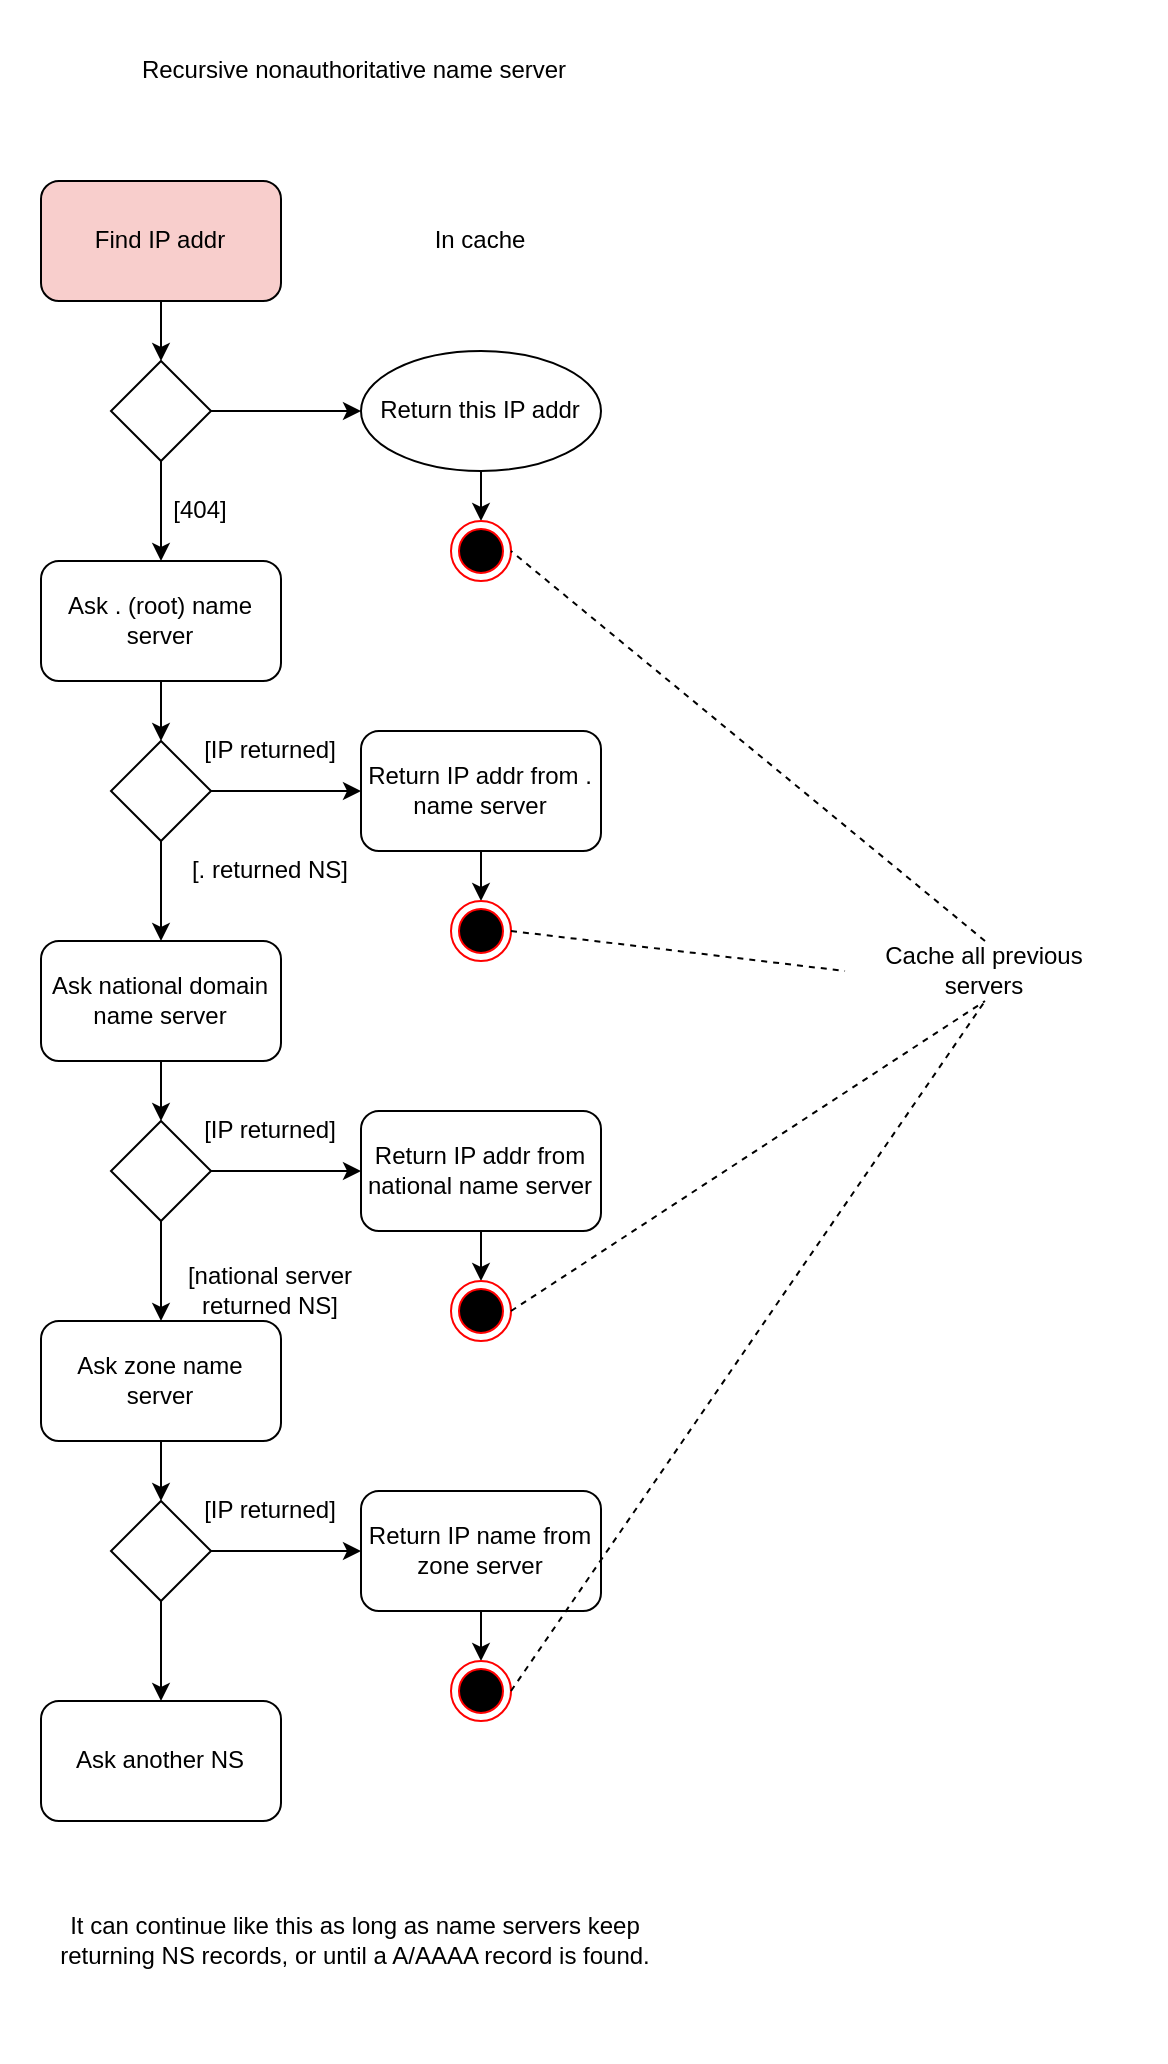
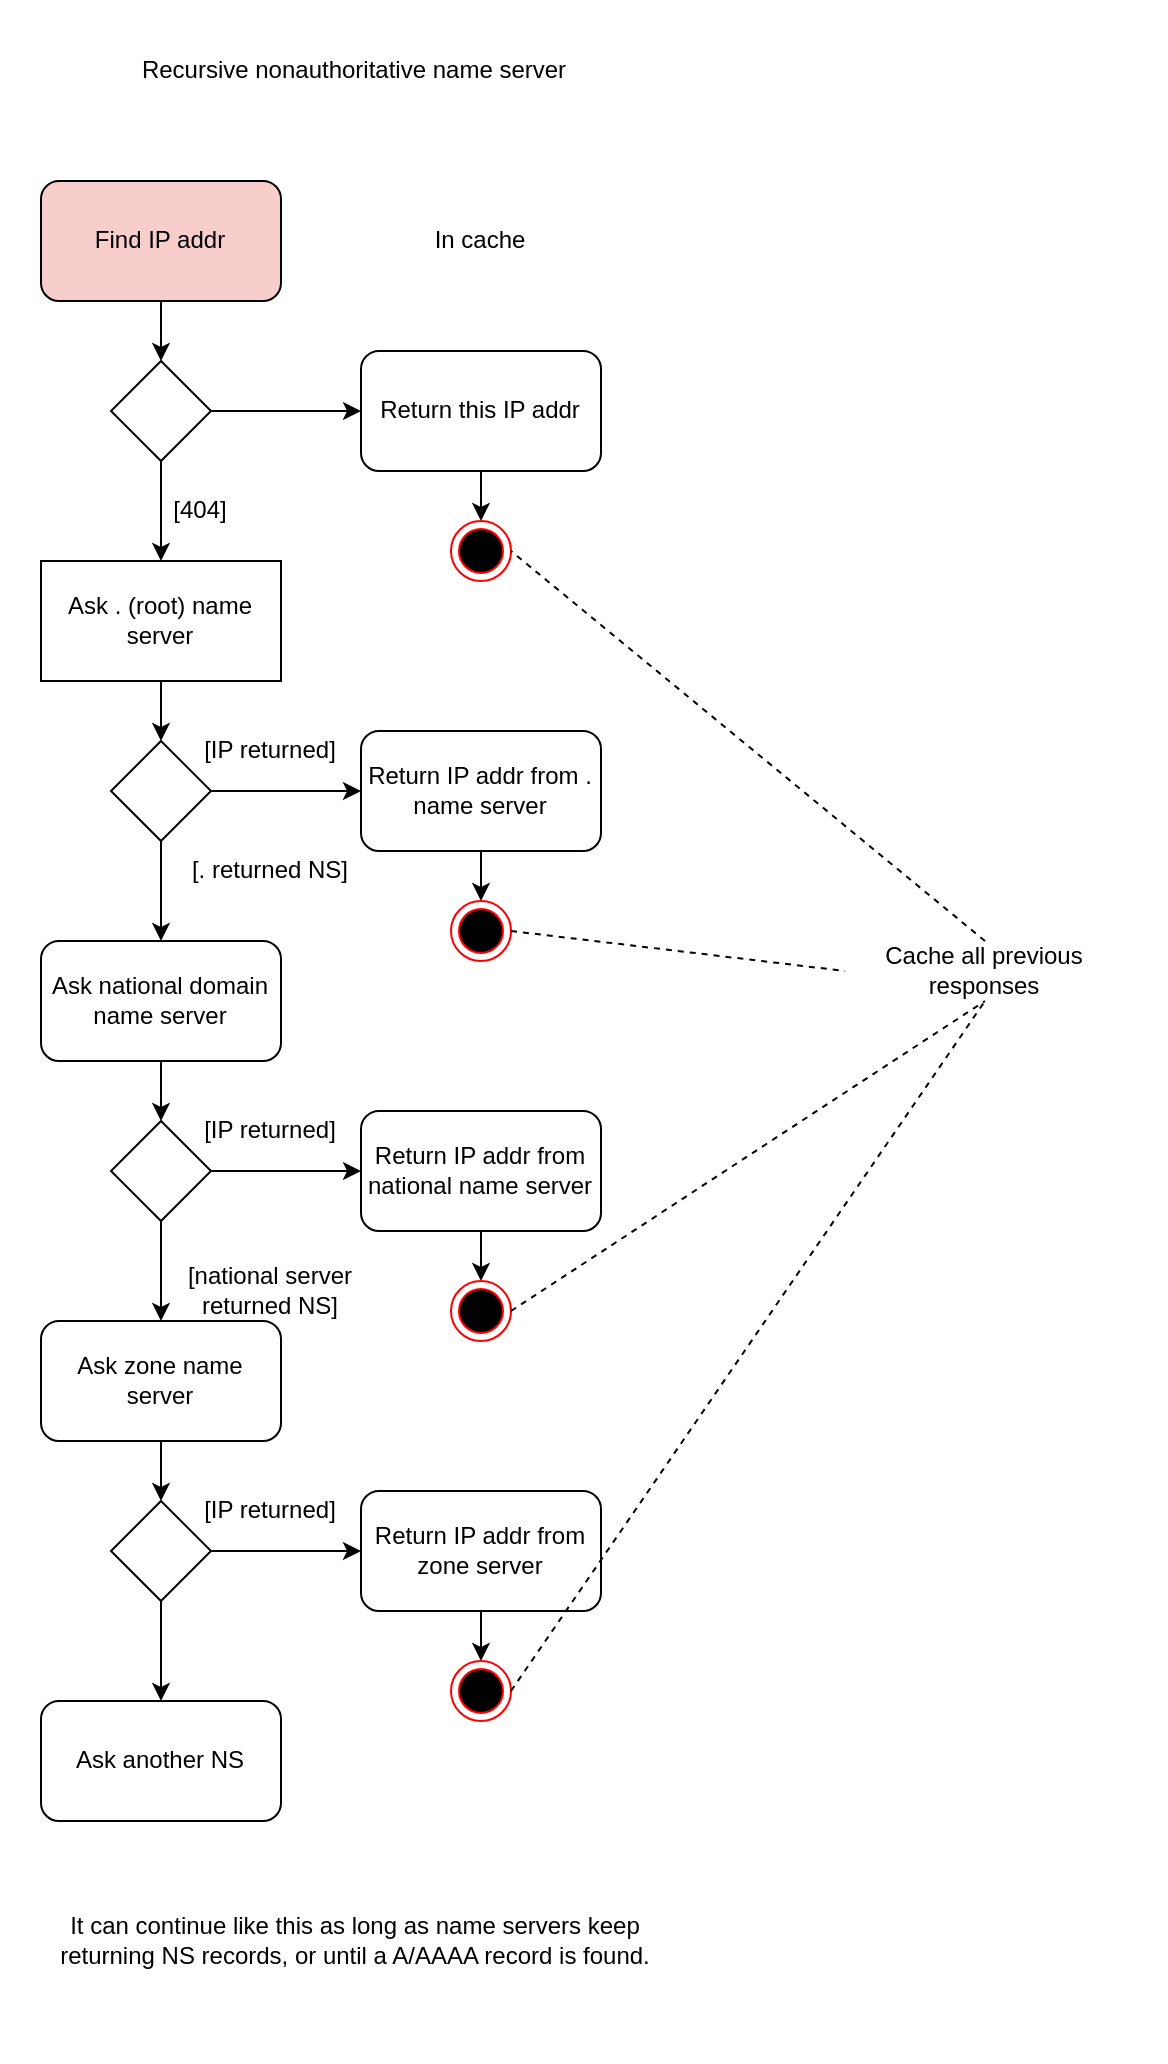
(481, 411) -> (481, 411)
(161, 621) -> (161, 621)
(985, 971) -> (985, 971)
(481, 1551) -> (481, 1551)
